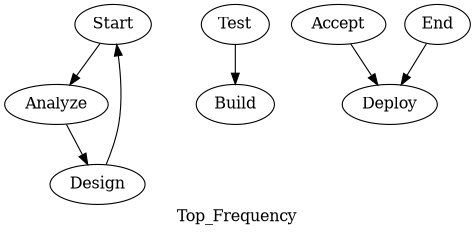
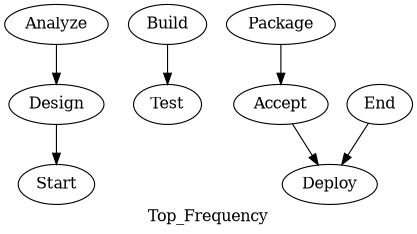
none -> (281, 24)
(235, 59) -> (168, 59)
(88, 60) -> none
